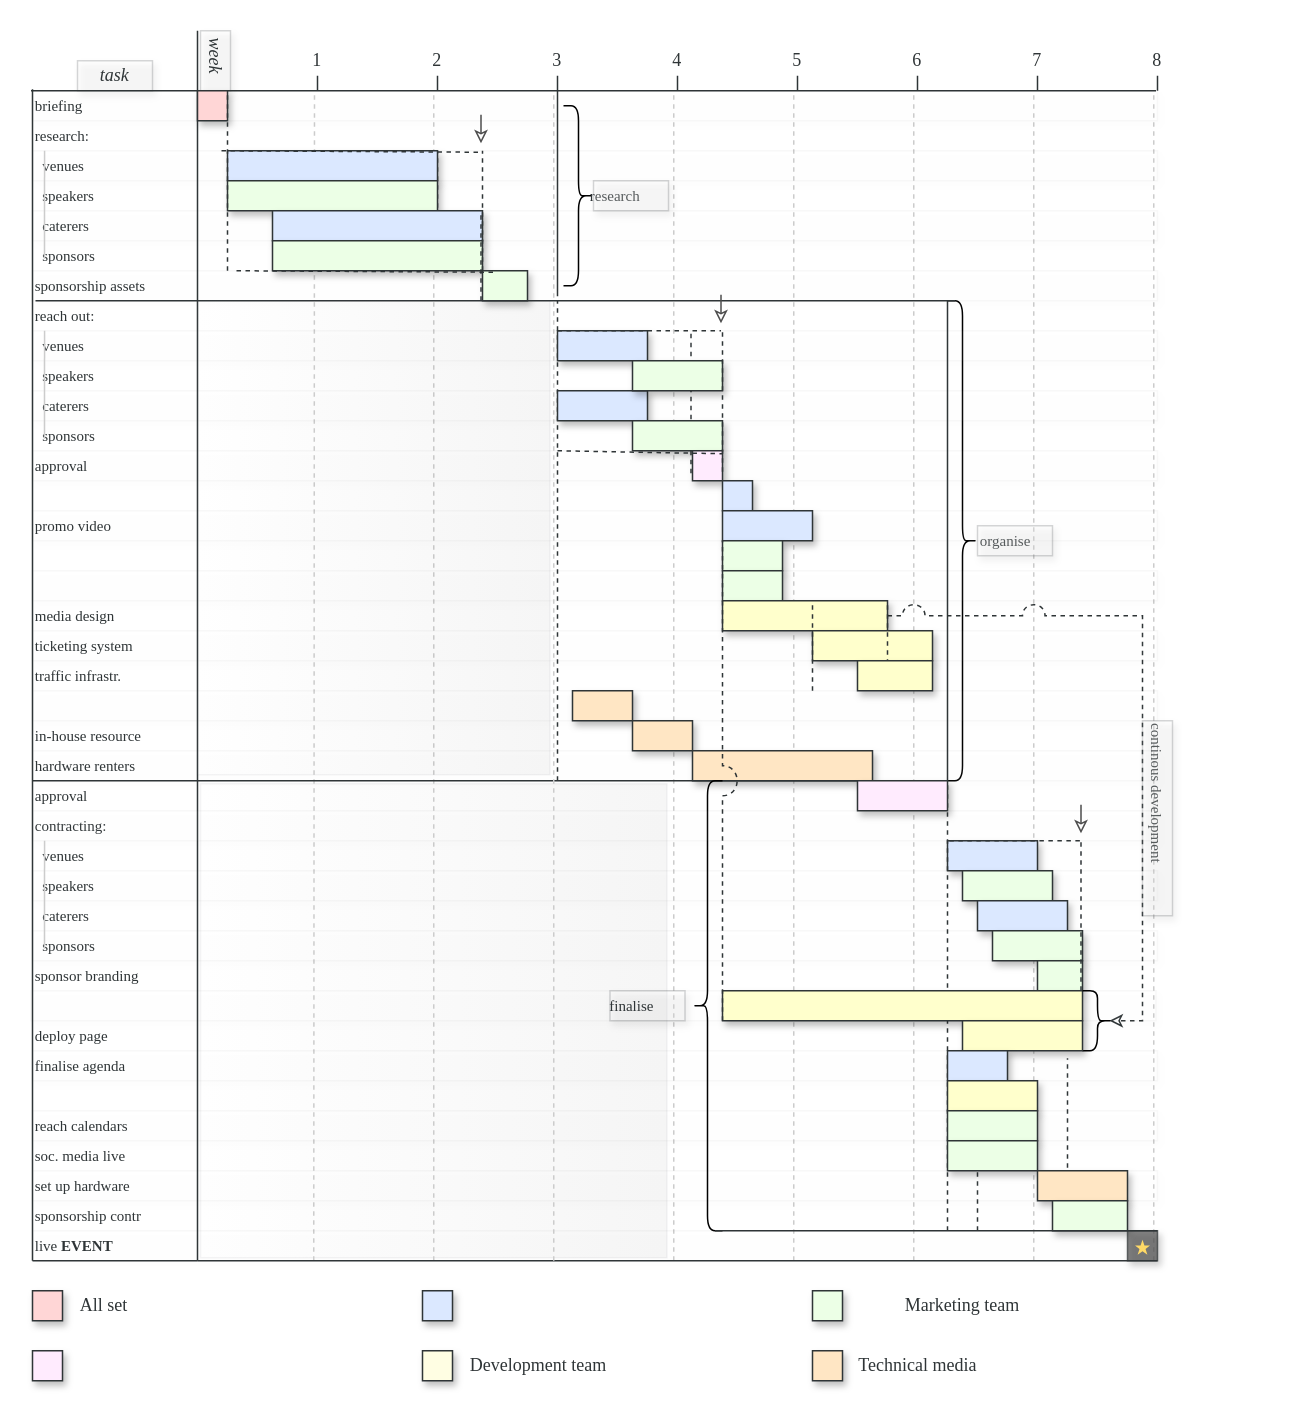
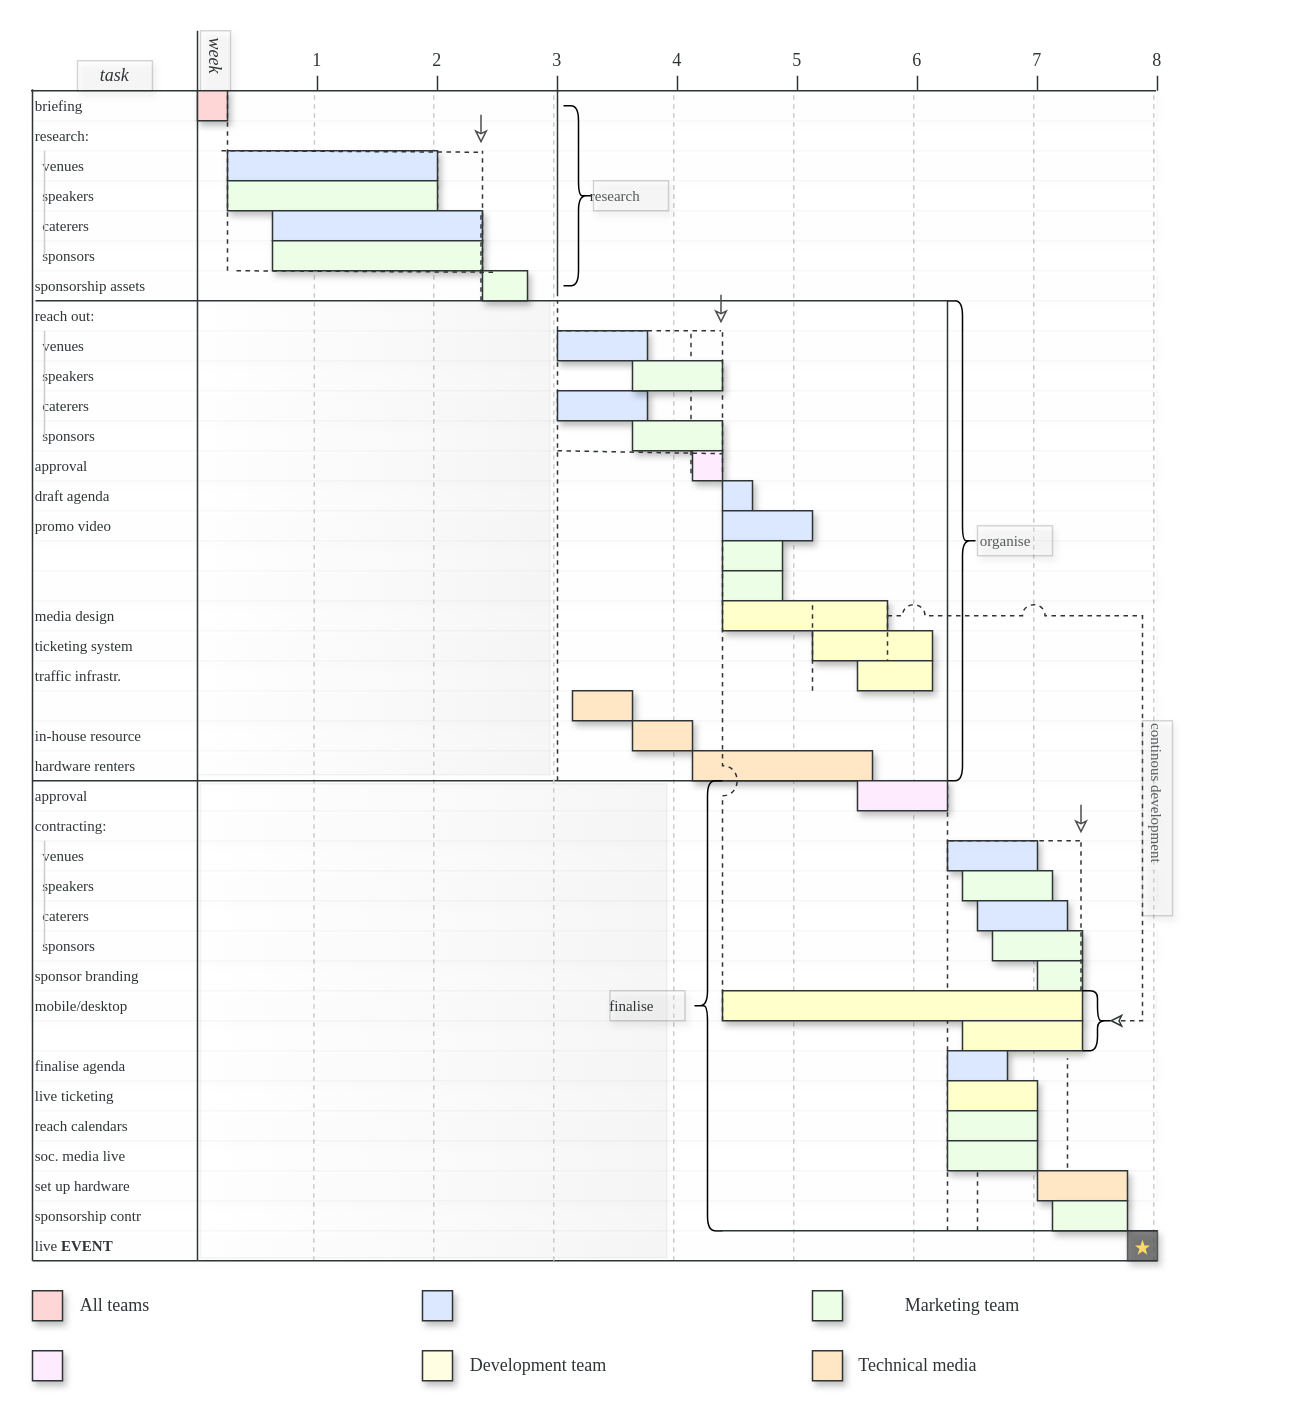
none -> (115, 496)
none -> (115, 1006)
(115, 1036) -> none
none -> (115, 1096)
(109, 1306) -> (119, 1306)
